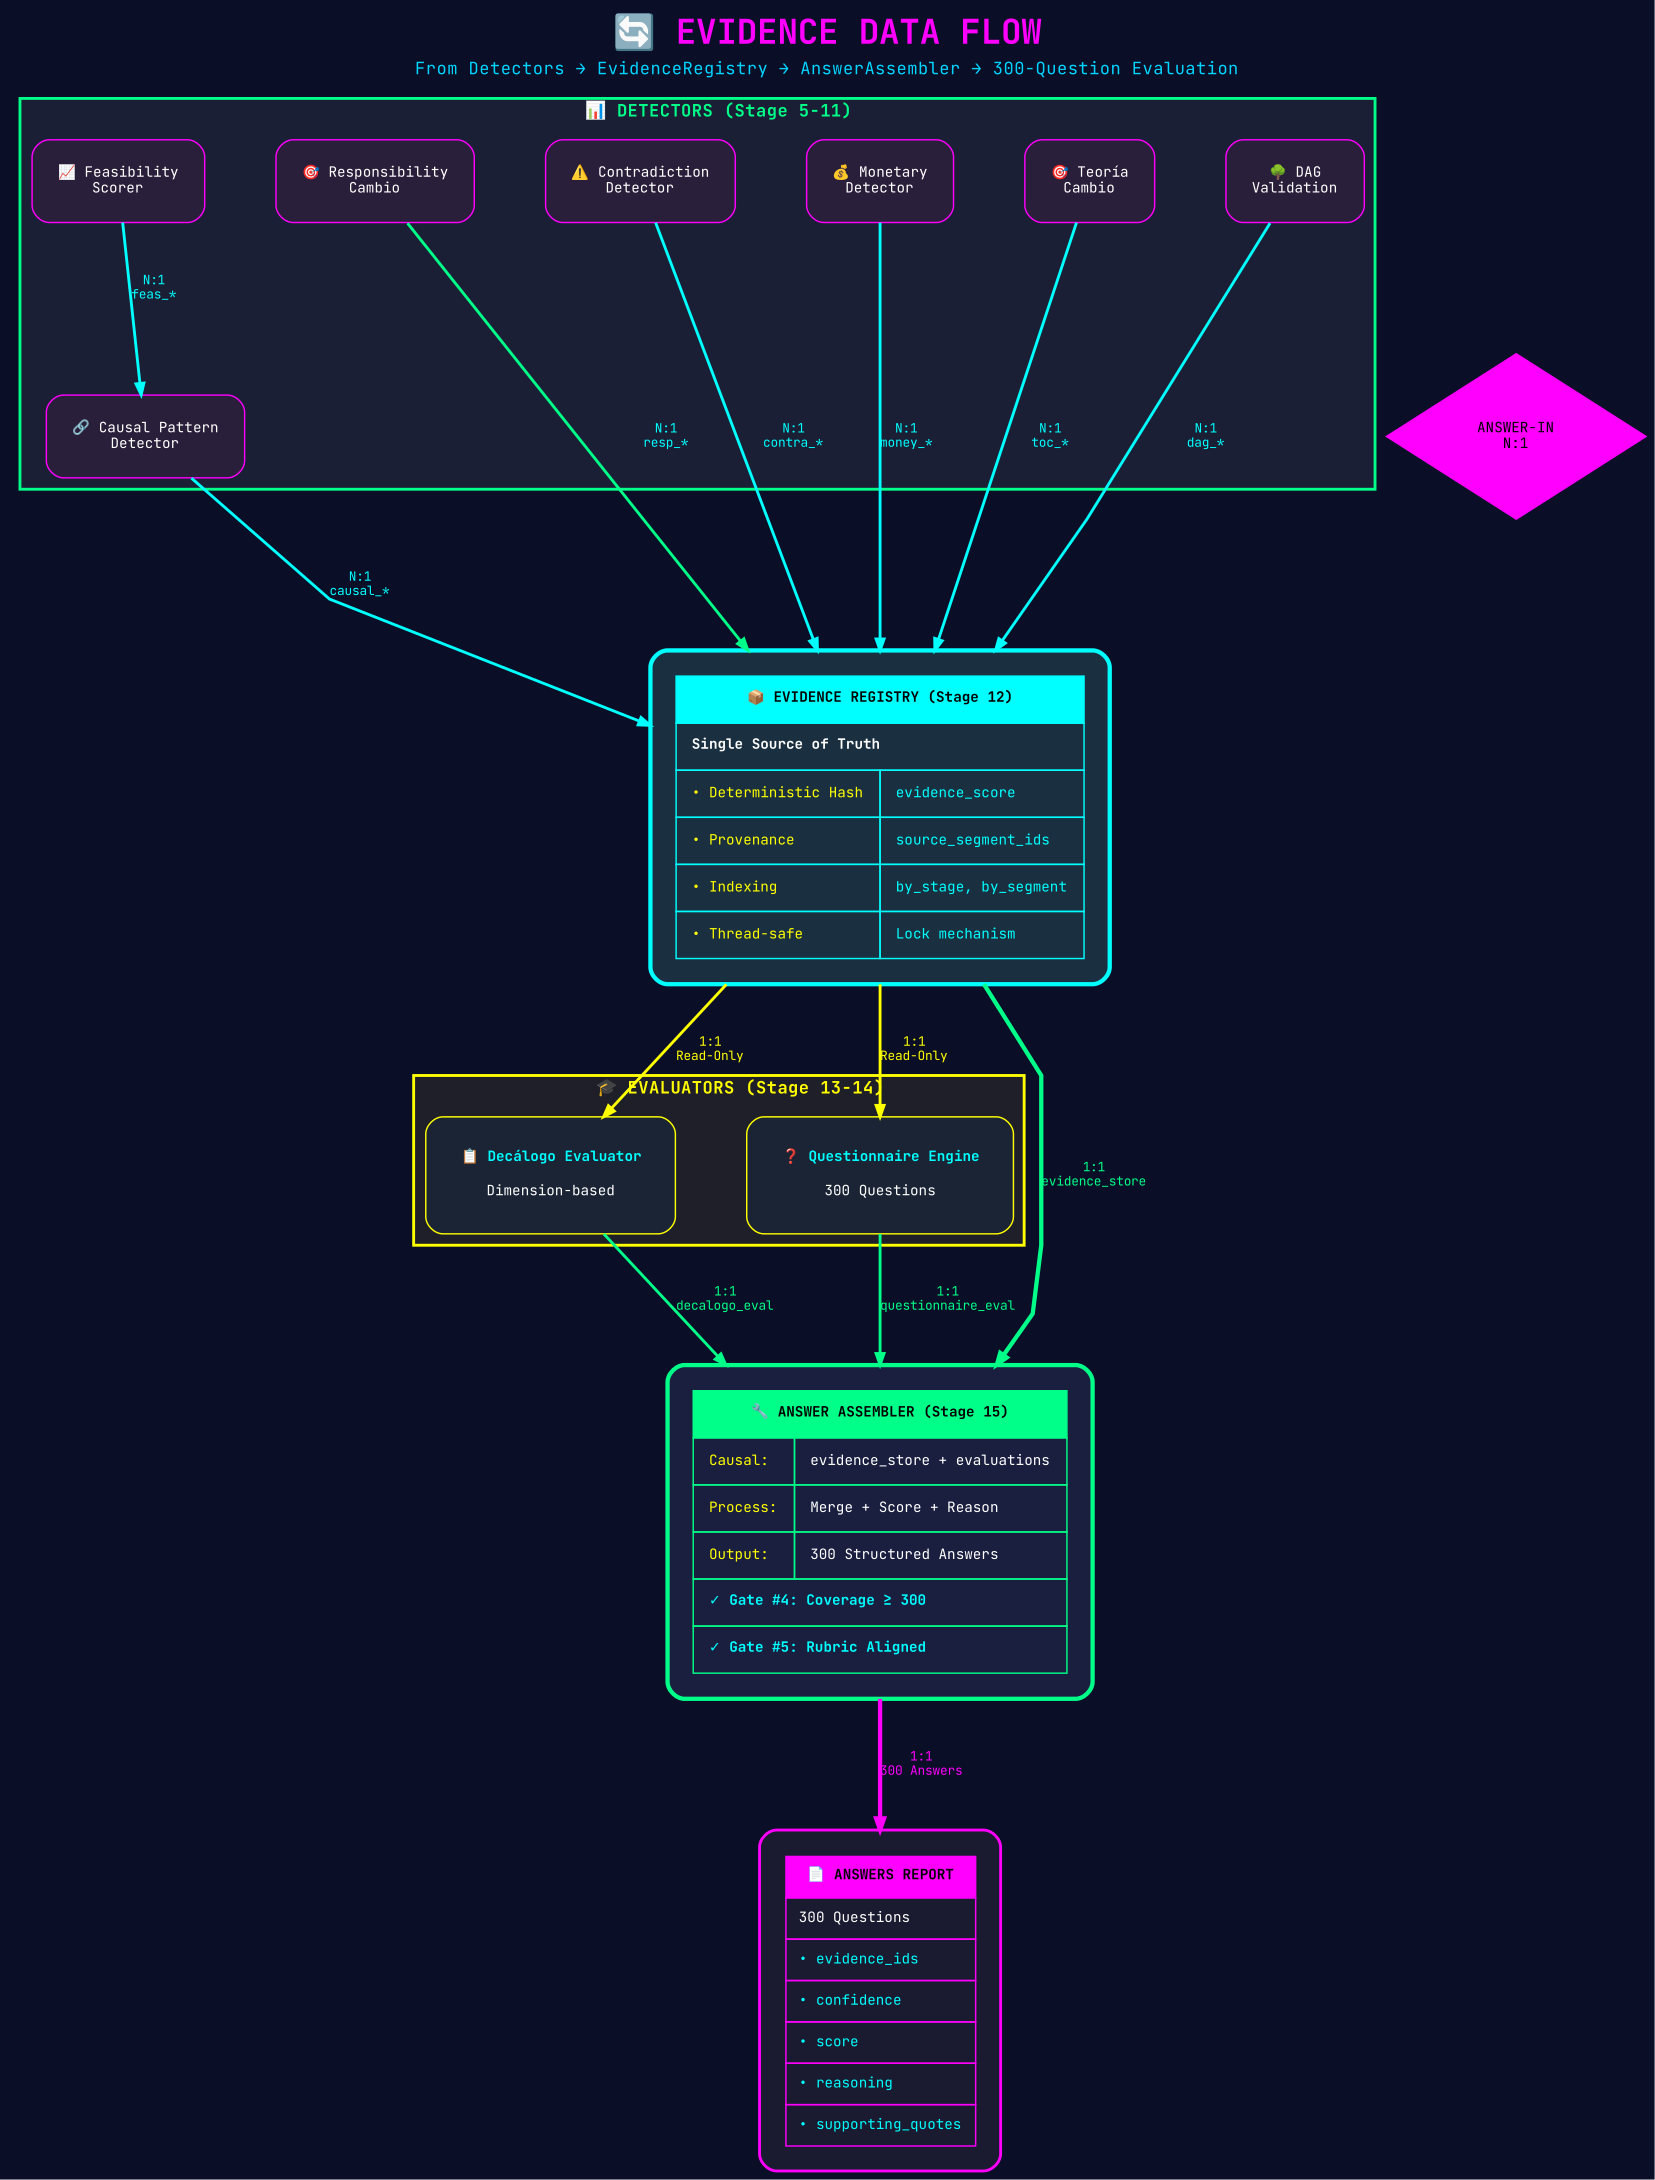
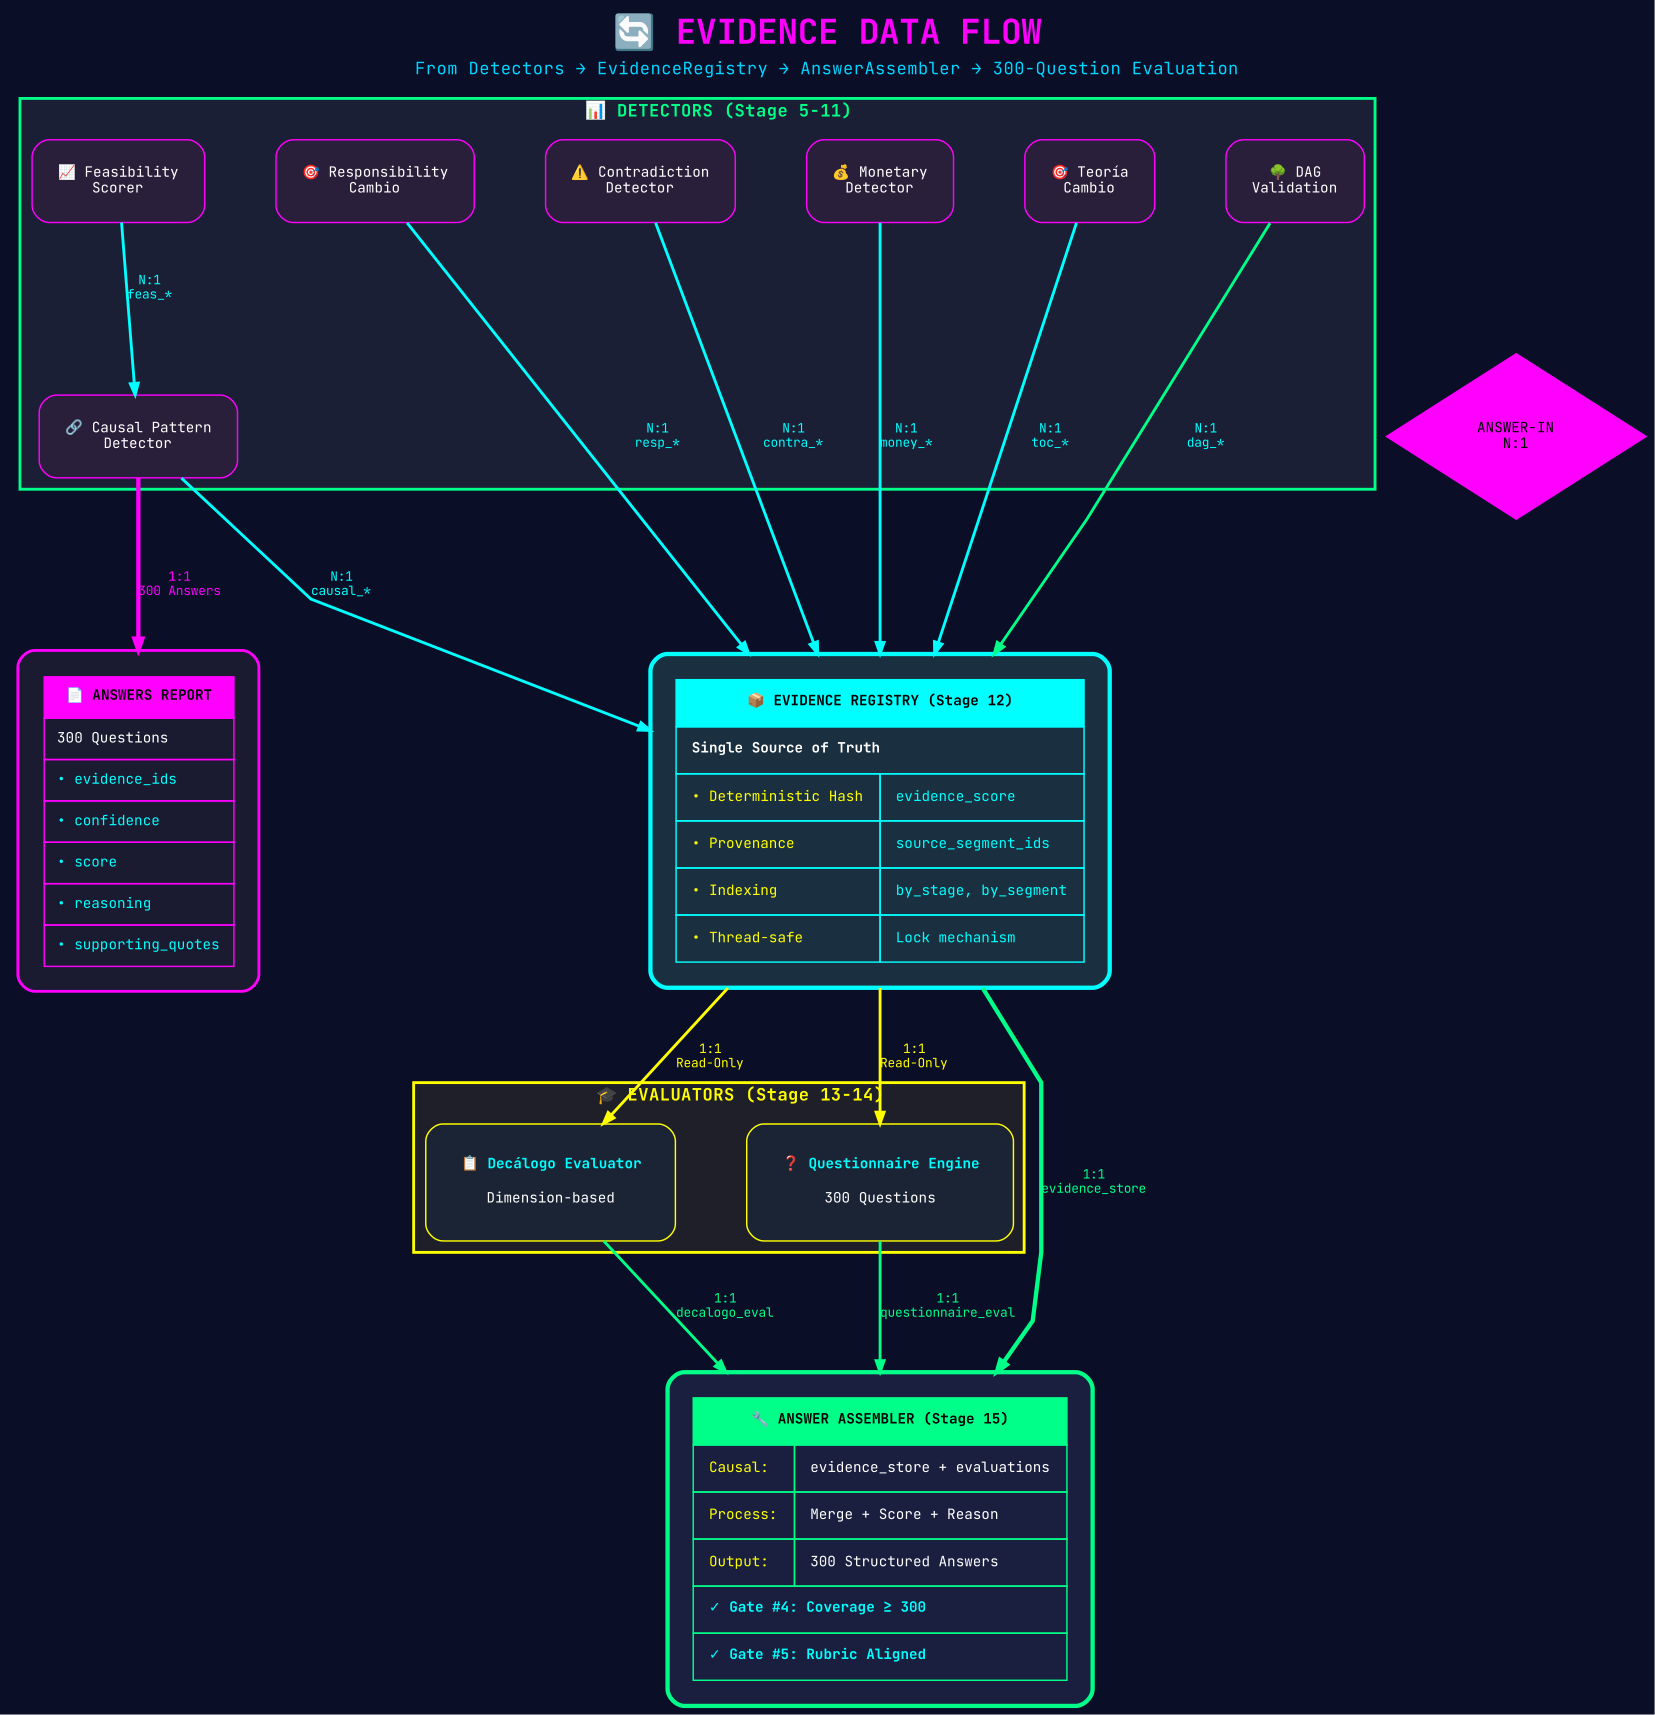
(574, 432) -> (574, 434)
(1139, 434) -> (1139, 436)
(880, 1759) -> (138, 558)
